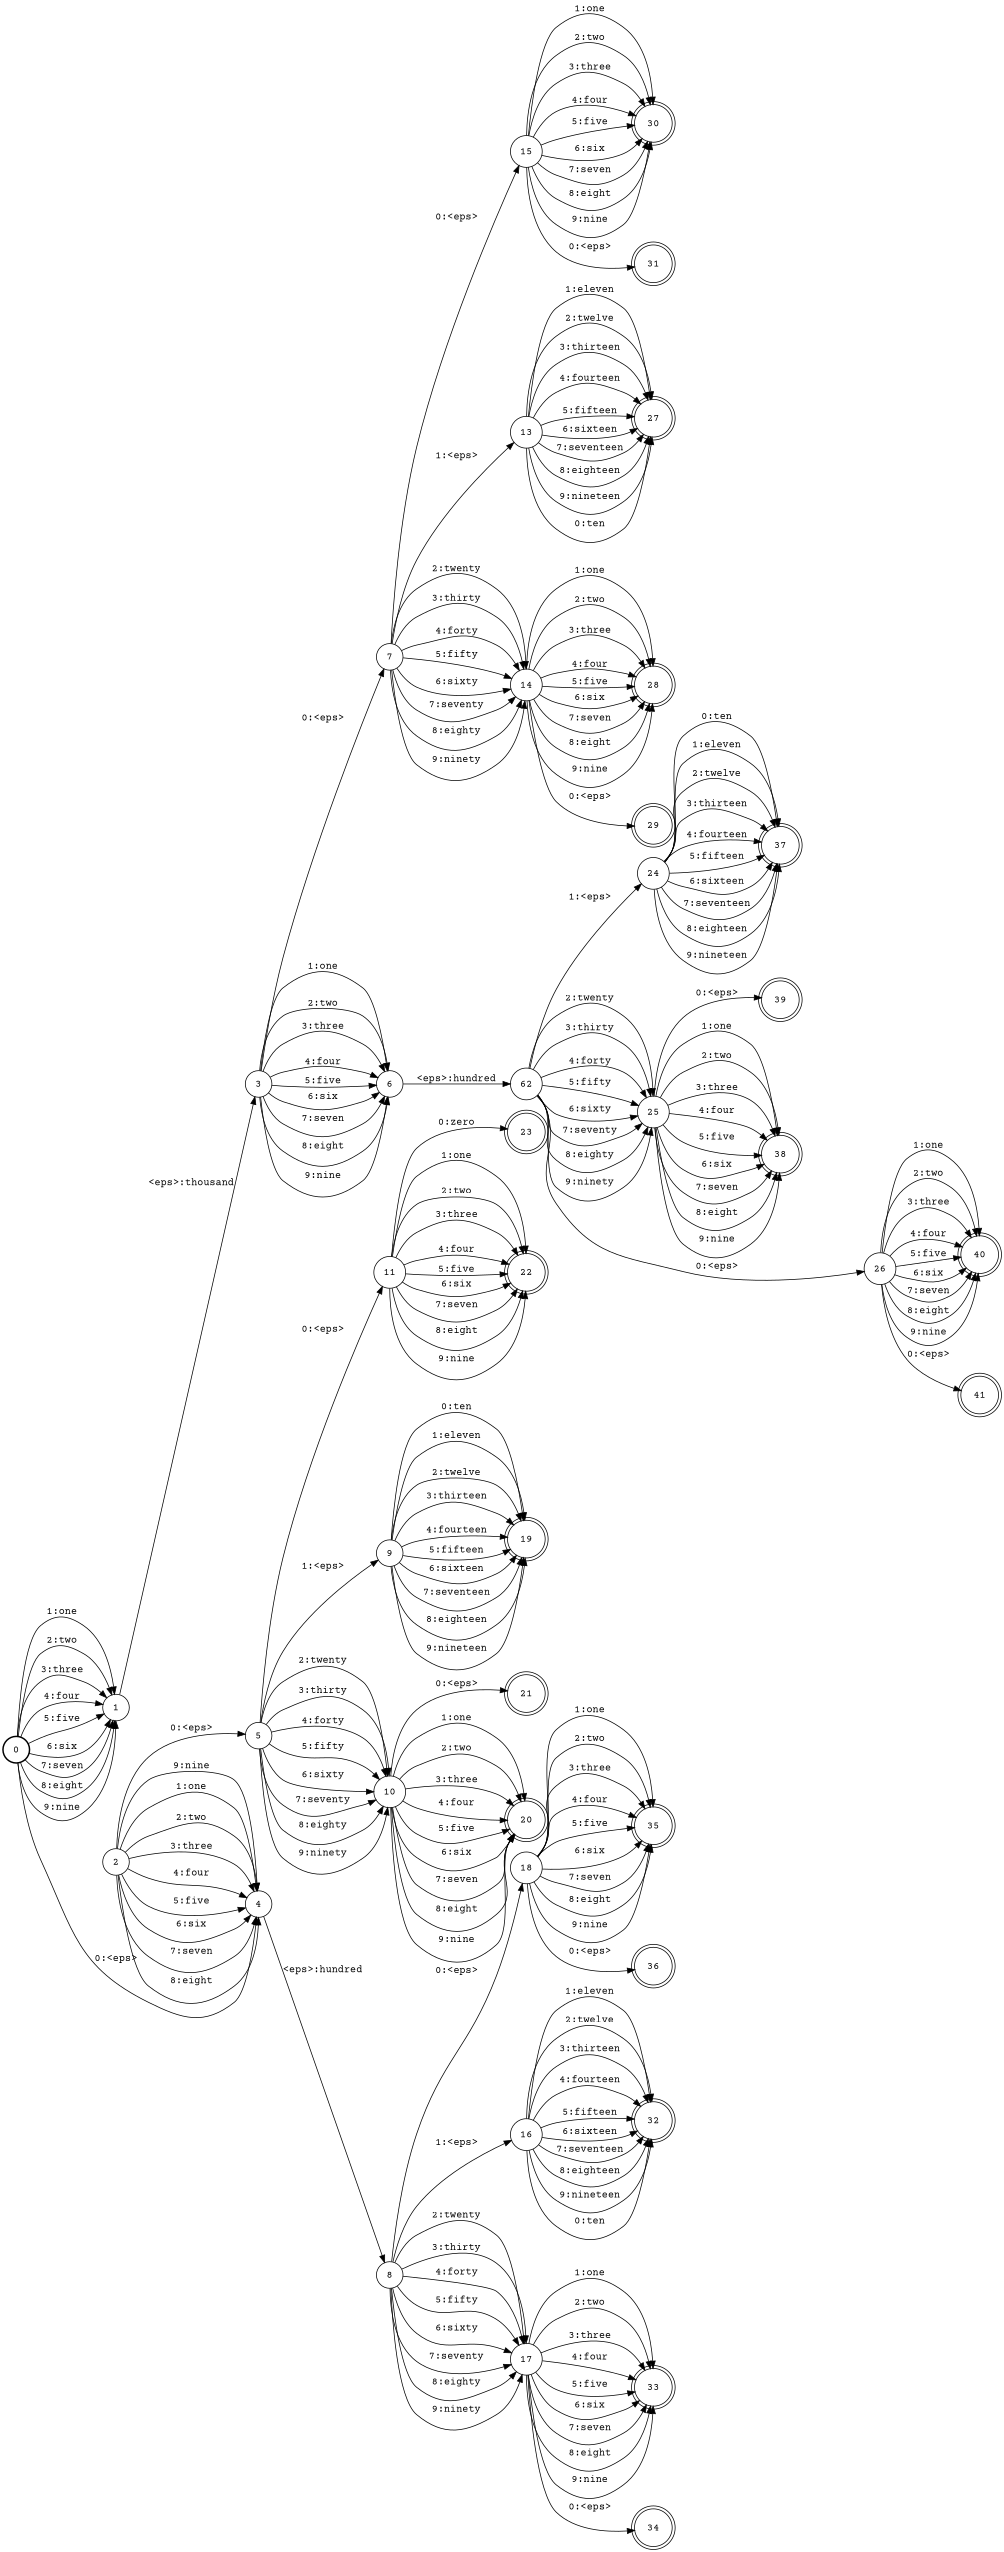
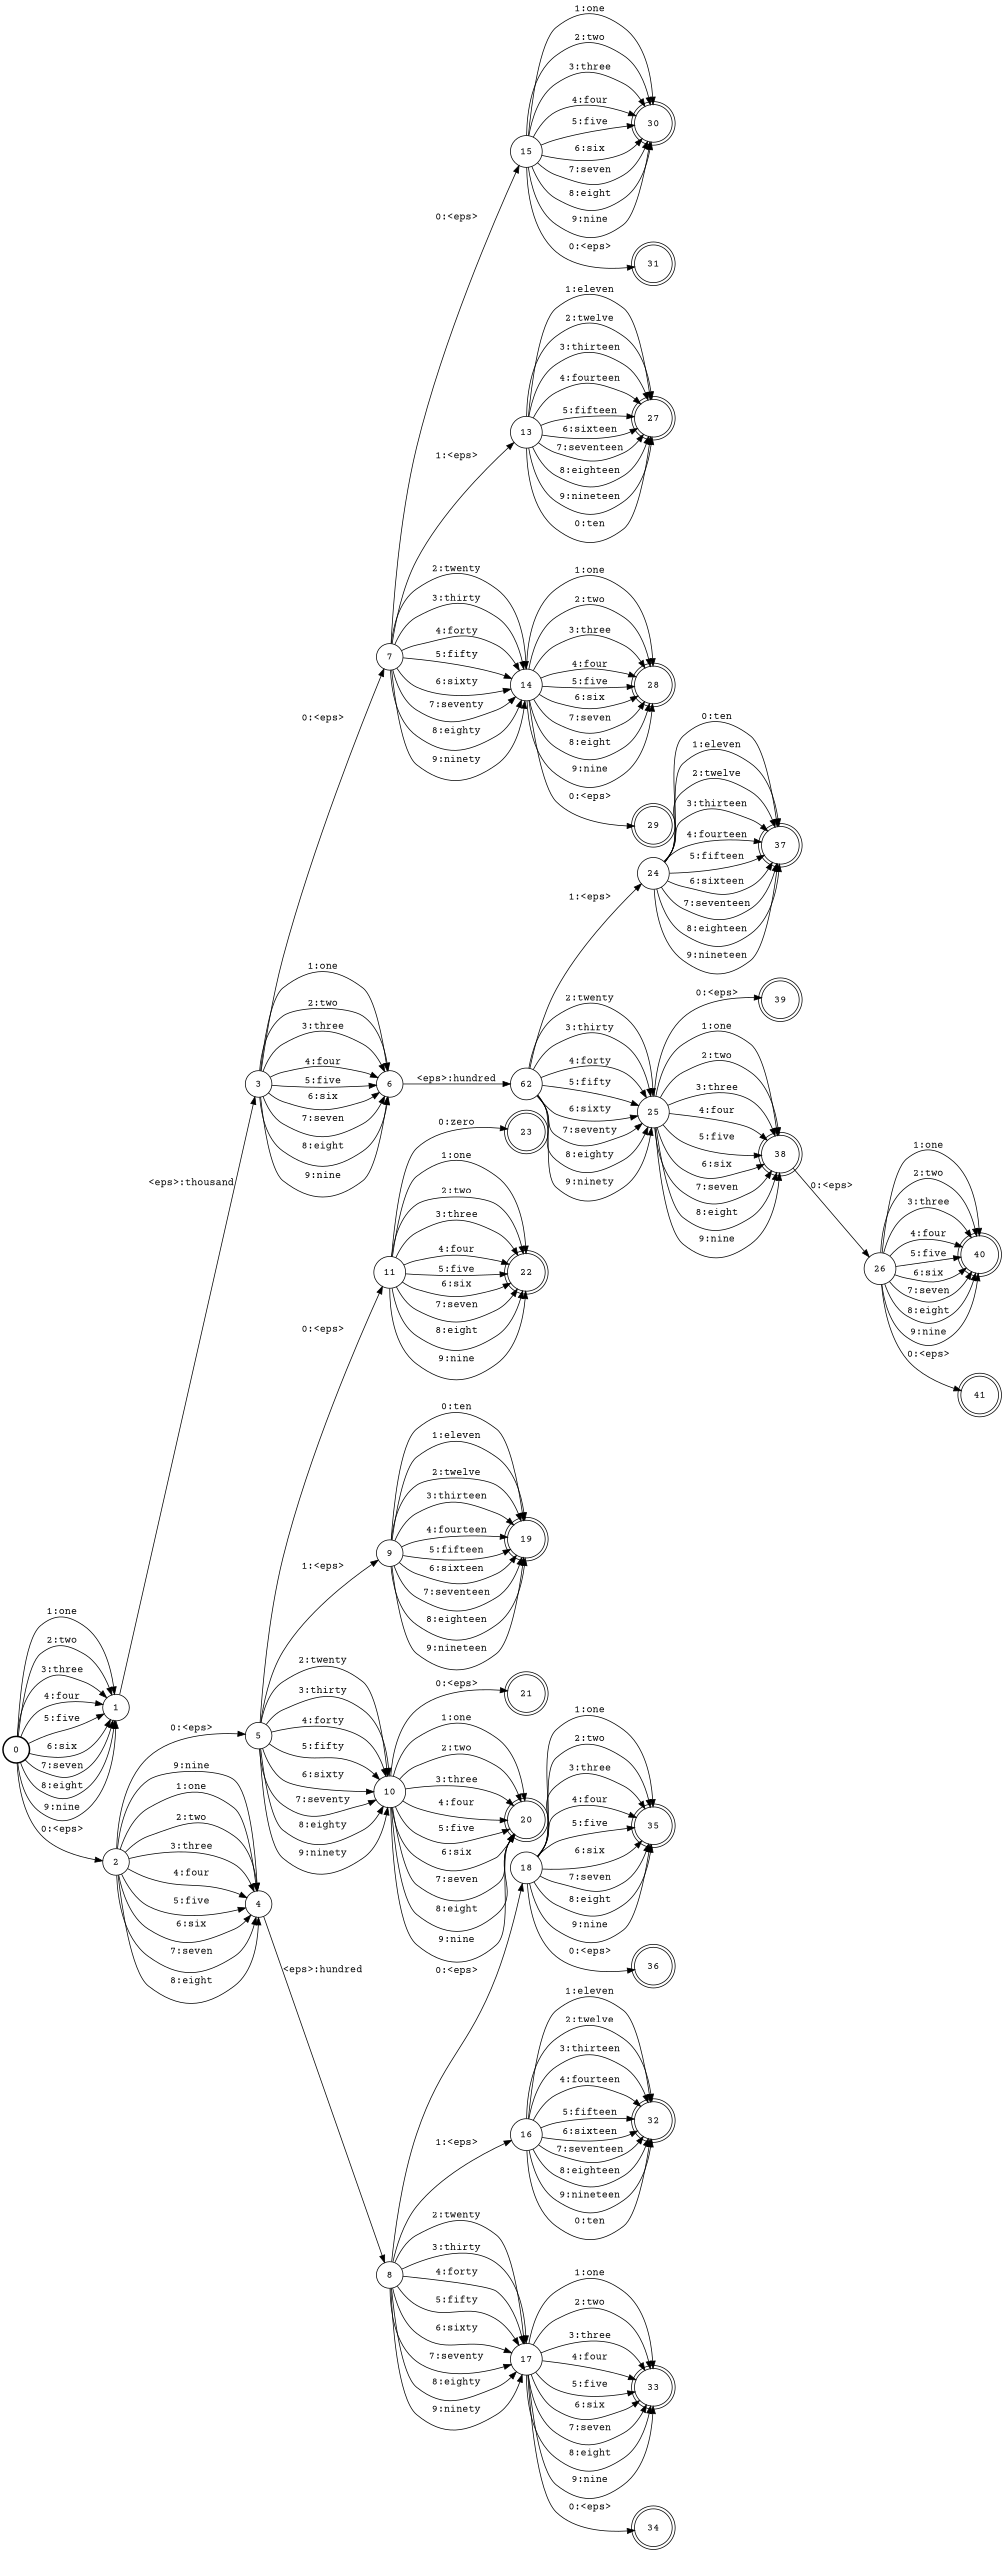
(640, 1261) -> (829, 1210)
(103, 1972) -> (36, 1828)
